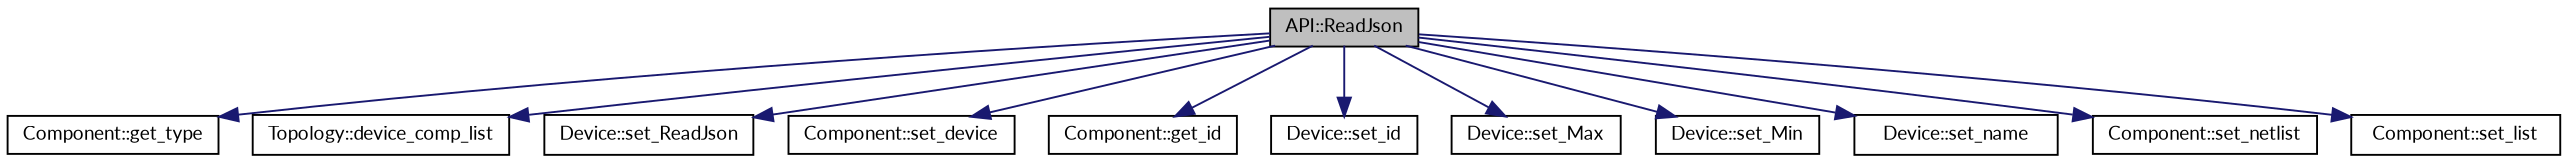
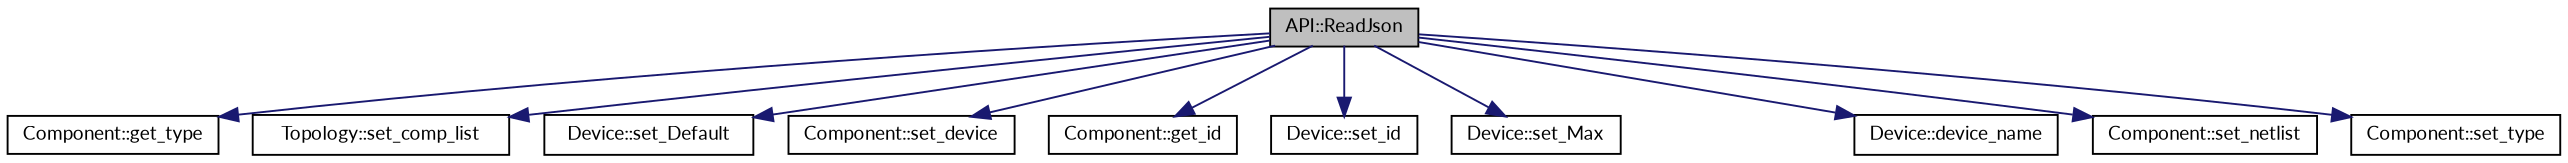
(381, 135) -> (381, 135)
(649, 135) -> (649, 135)
(1738, 135) -> none
(1956, 135) -> (1956, 135)
(2456, 135) -> (2456, 135)
